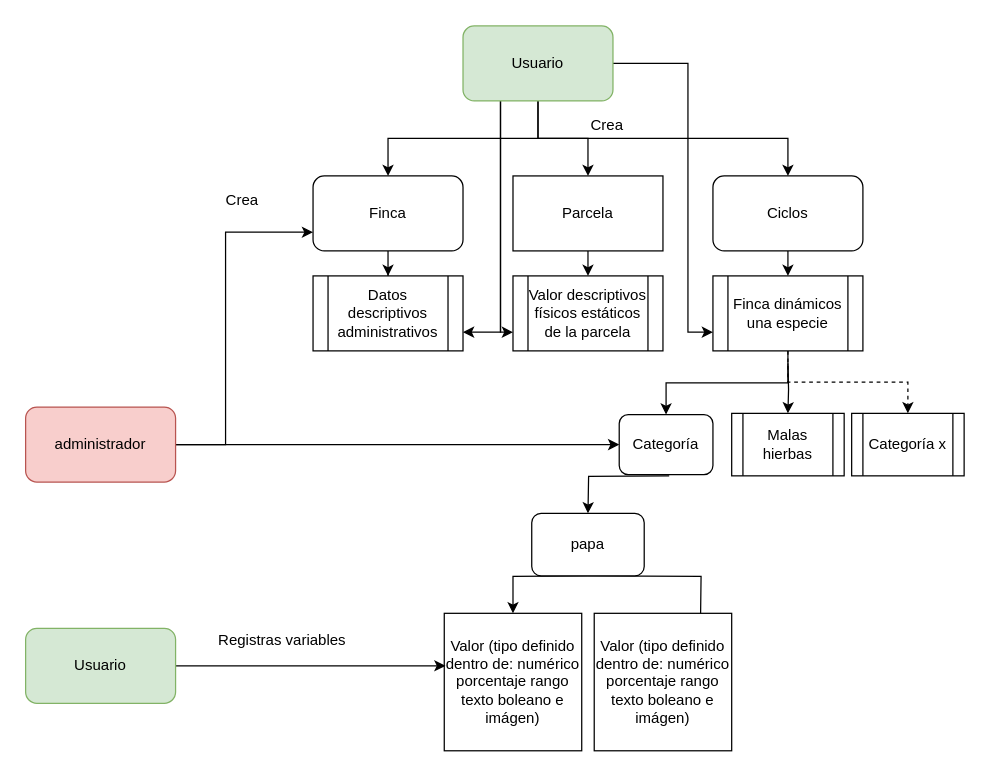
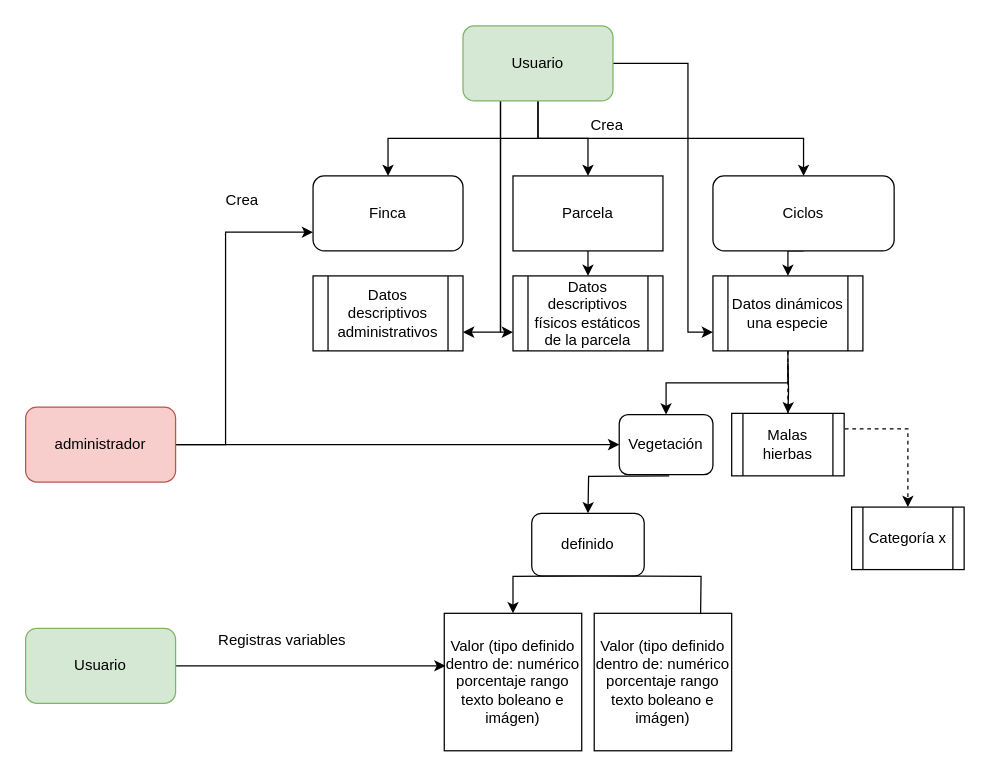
(788, 213) -> (804, 213)
(388, 268) -> none
(588, 313) -> (588, 313)
(788, 313) -> (788, 313)
(666, 444) -> (666, 444)
(908, 444) -> (908, 538)
(588, 544) -> (588, 544)
